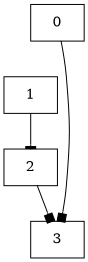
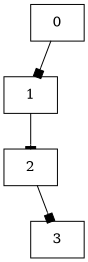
(69, 126) -> (46, 54)
